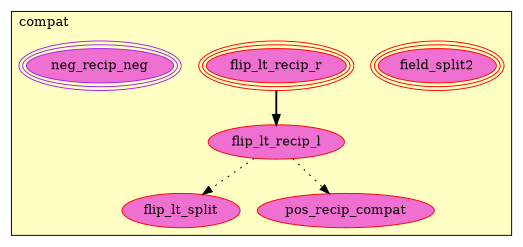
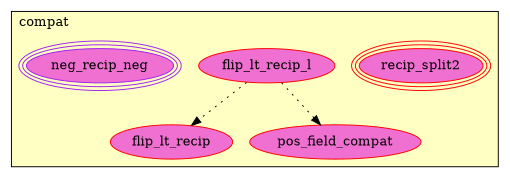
(276, 66) -> none
(437, 66) -> (421, 66)
(181, 211) -> (172, 142)
(346, 211) -> (335, 142)
